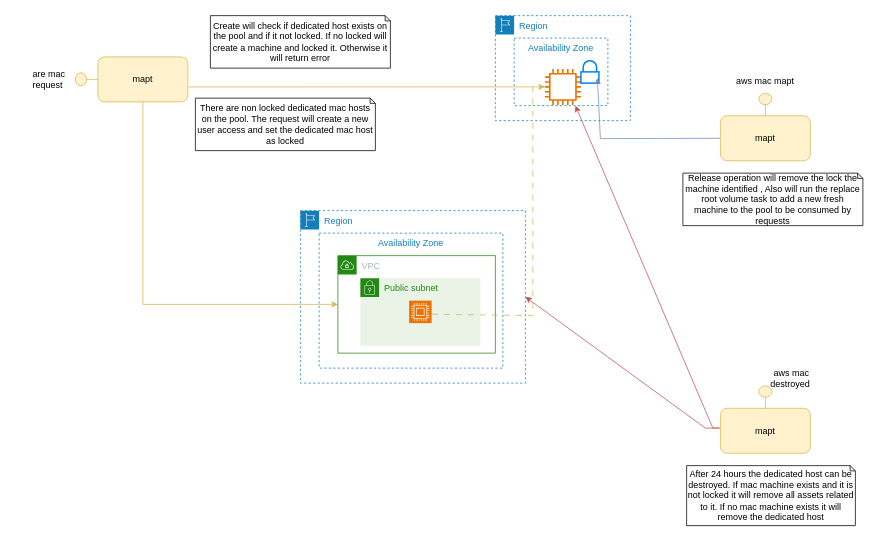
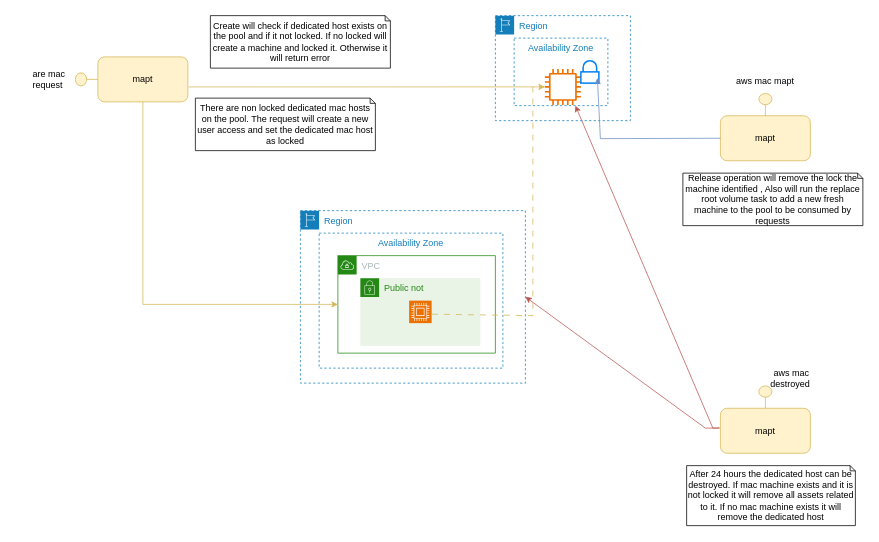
(414, 289) -> (406, 289)
